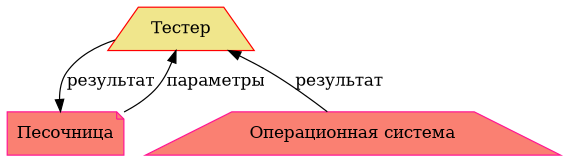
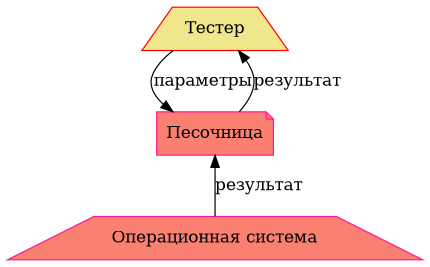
(111, 81) -> (203, 81)
(216, 81) -> (297, 81)
(285, 81) -> (215, 192)
